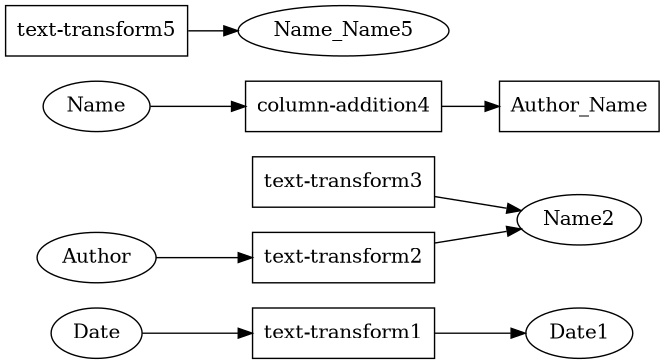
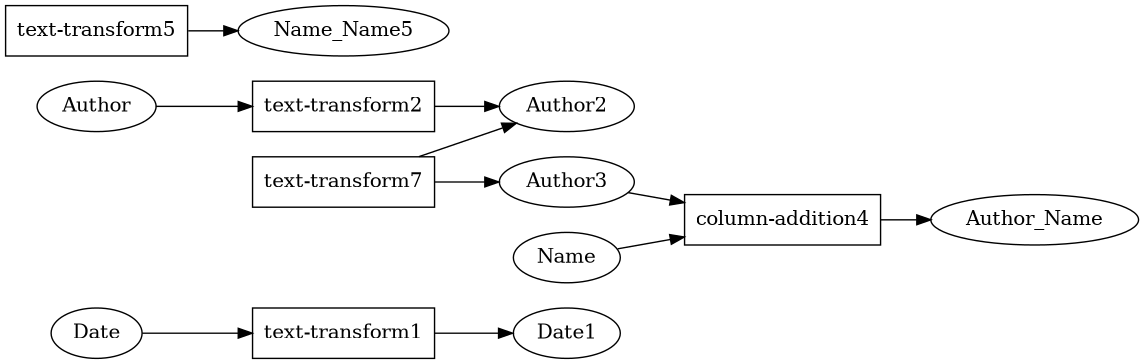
(579, 106) -> (1035, 220)
(344, 182) -> (344, 182)
none -> (567, 182)
(579, 220) -> (567, 106)
